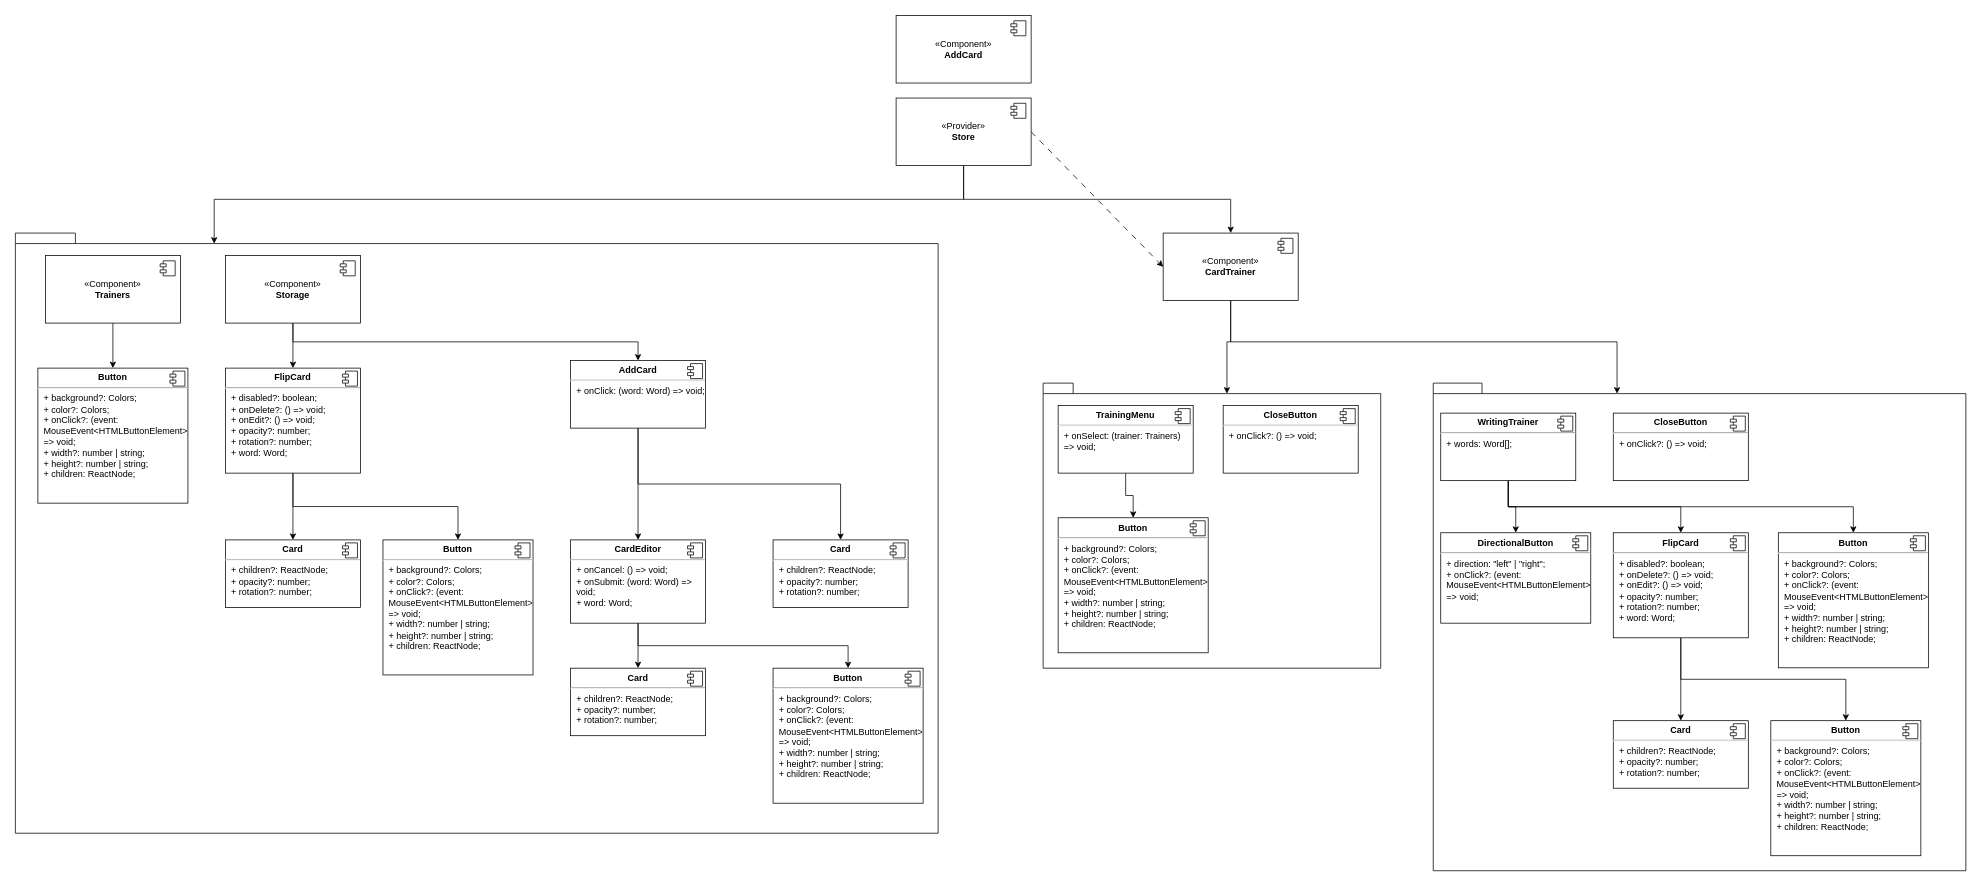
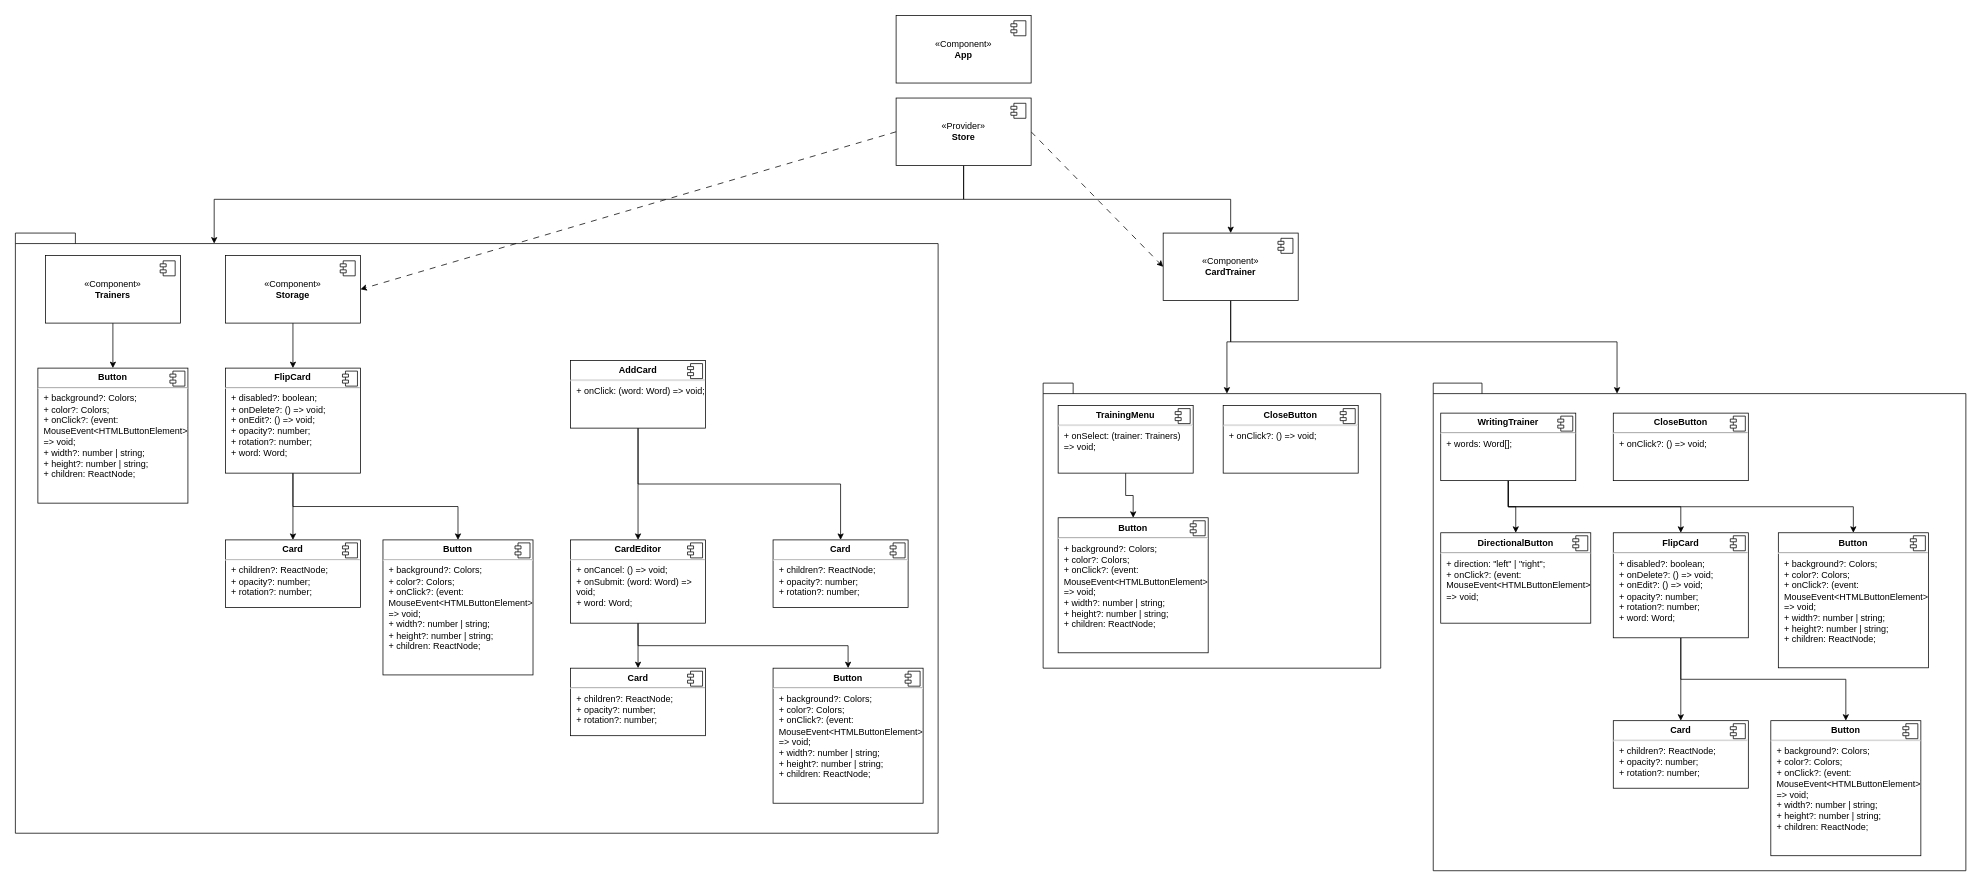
(963, 49) -> (963, 49)
none -> (514, 244)
(637, 342) -> none
